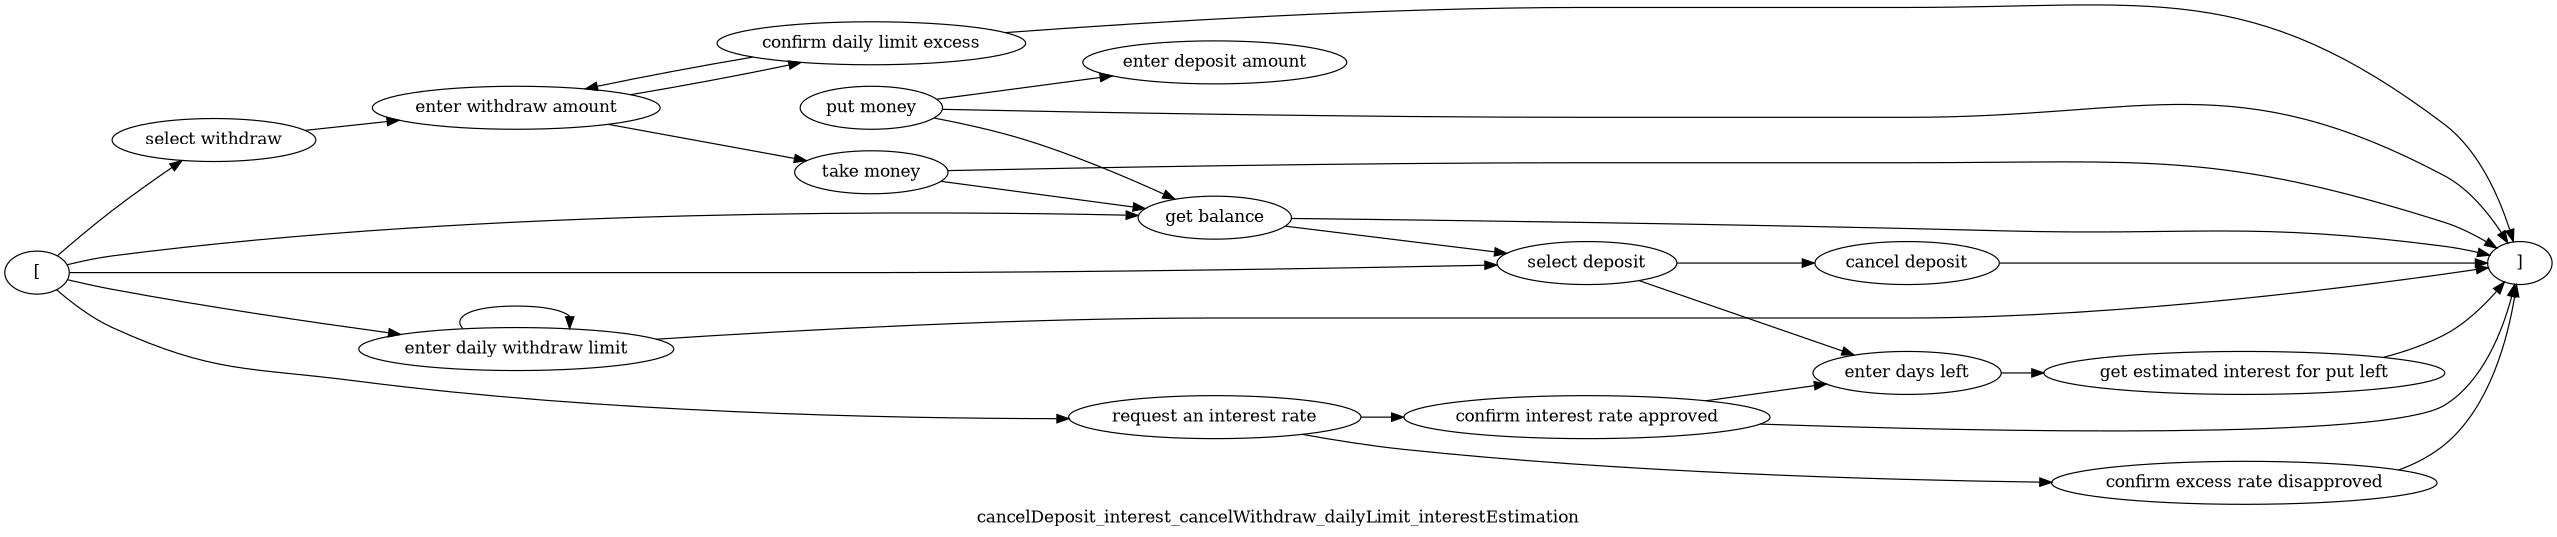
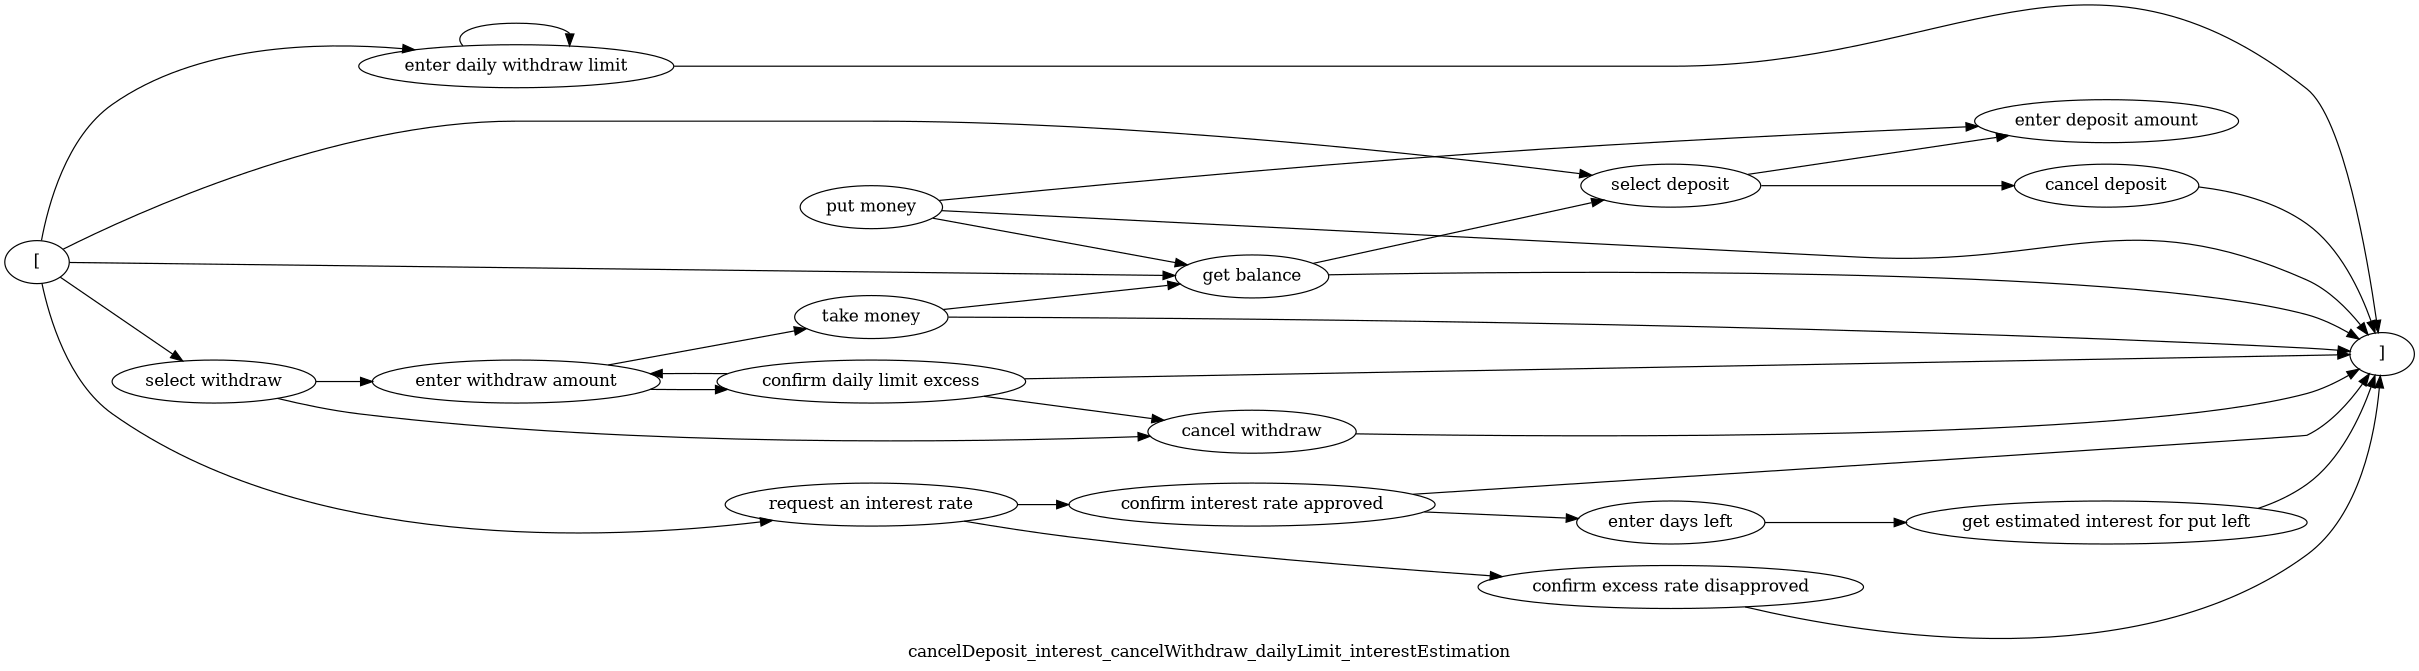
(1725, 311) -> (1872, 156)
none -> (1252, 432)
